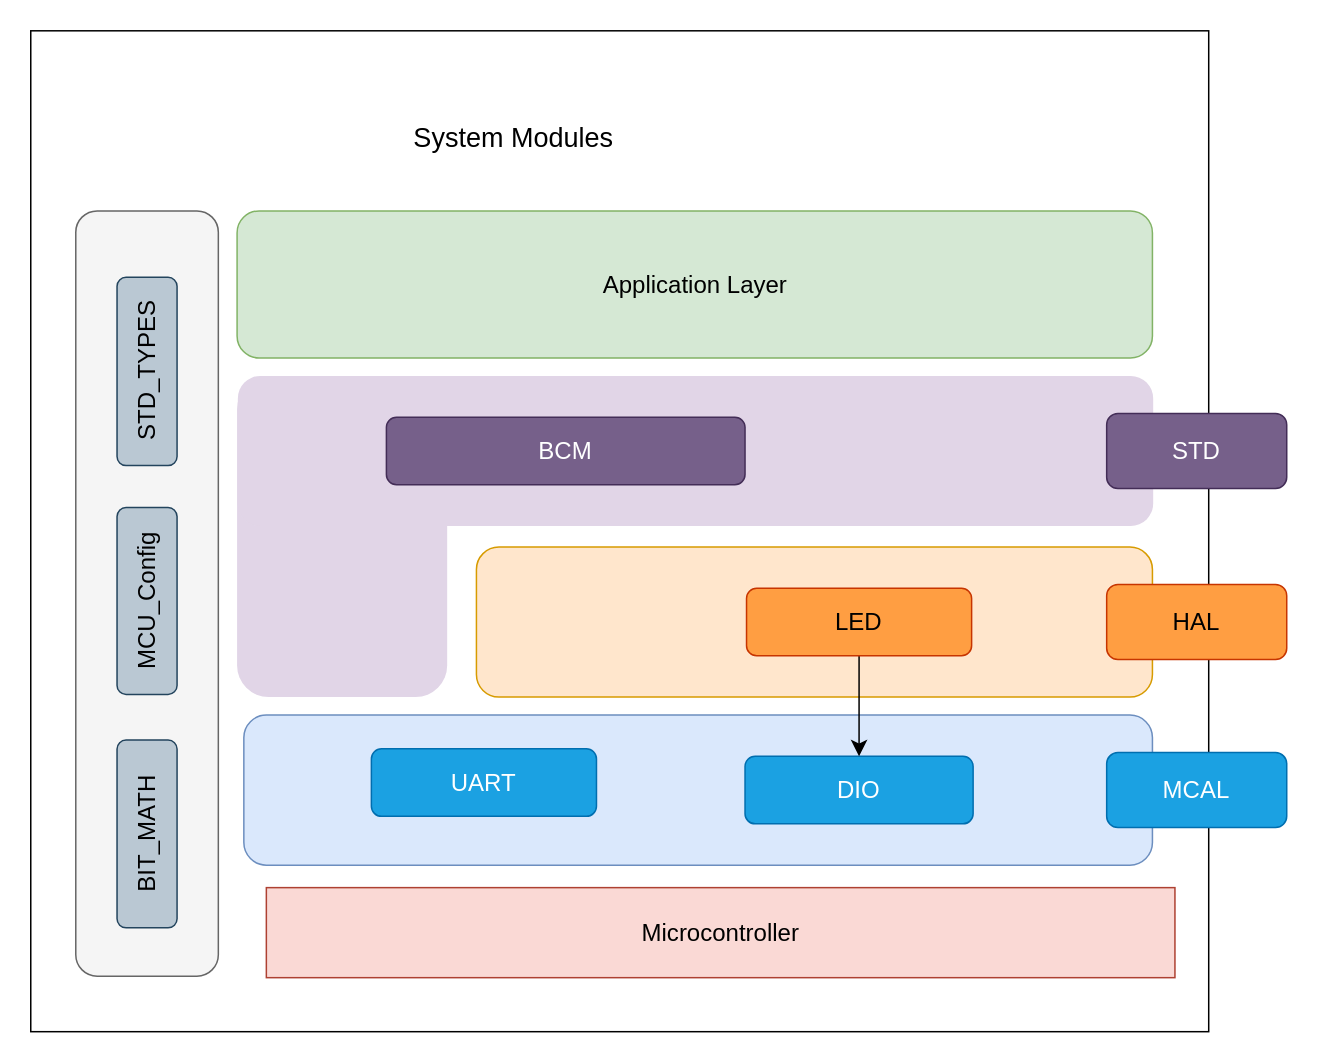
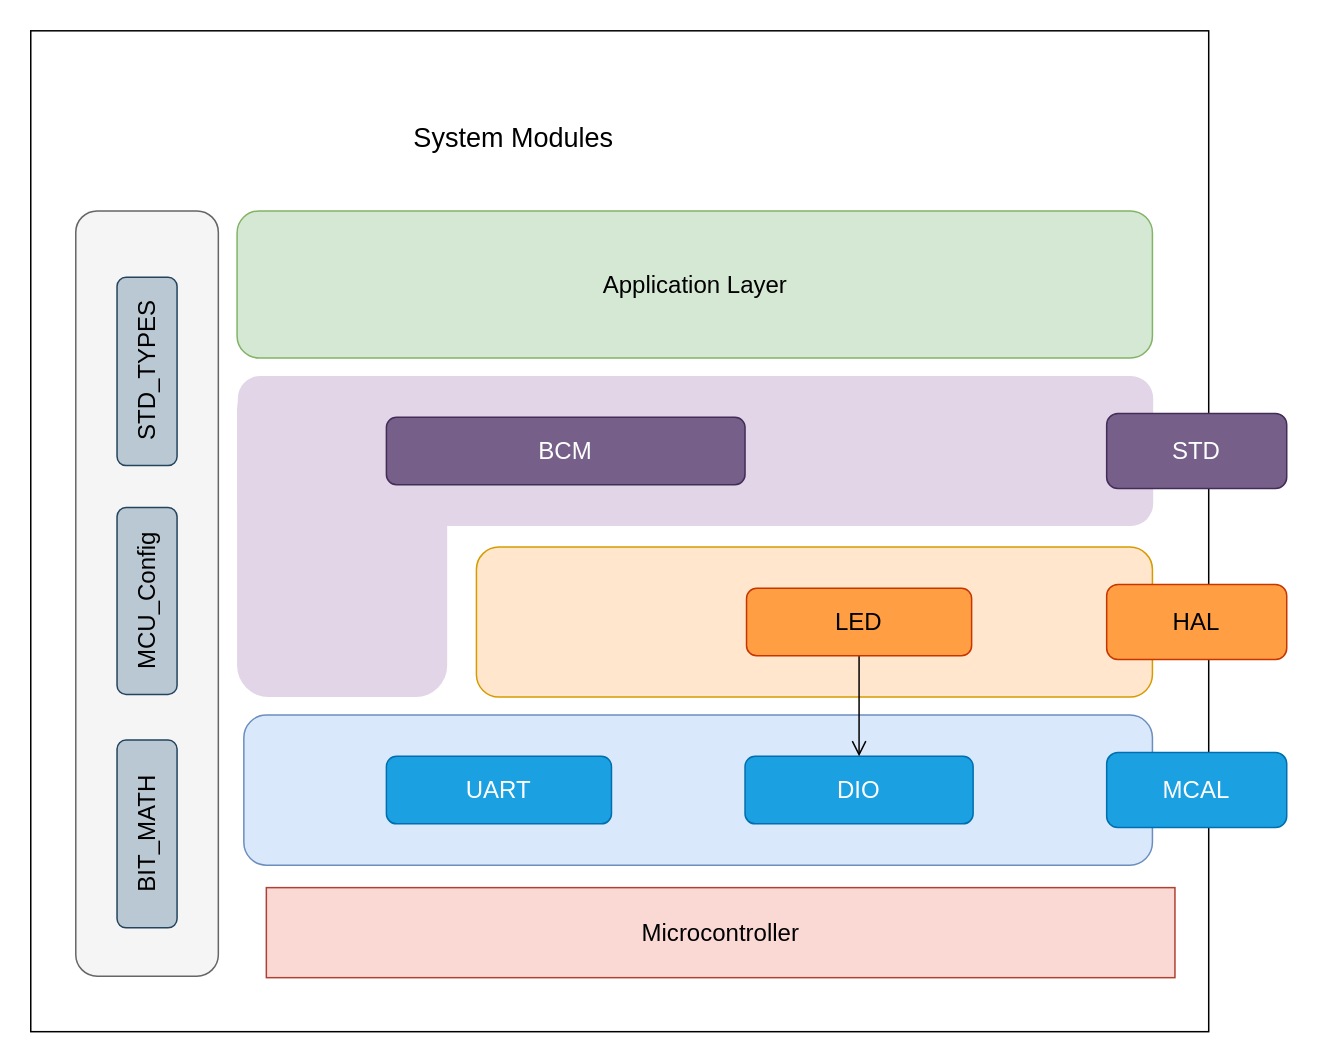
(859, 742) -> (859, 745)
(484, 782) -> (499, 790)
